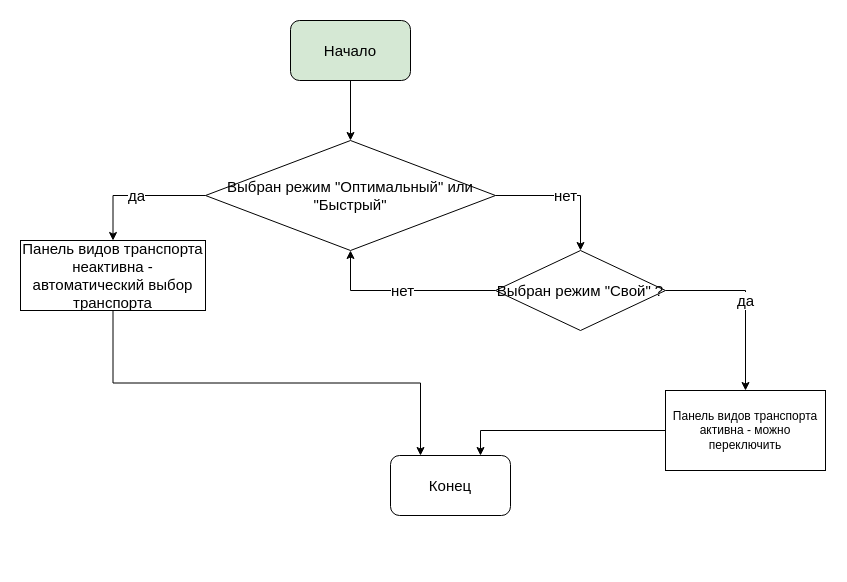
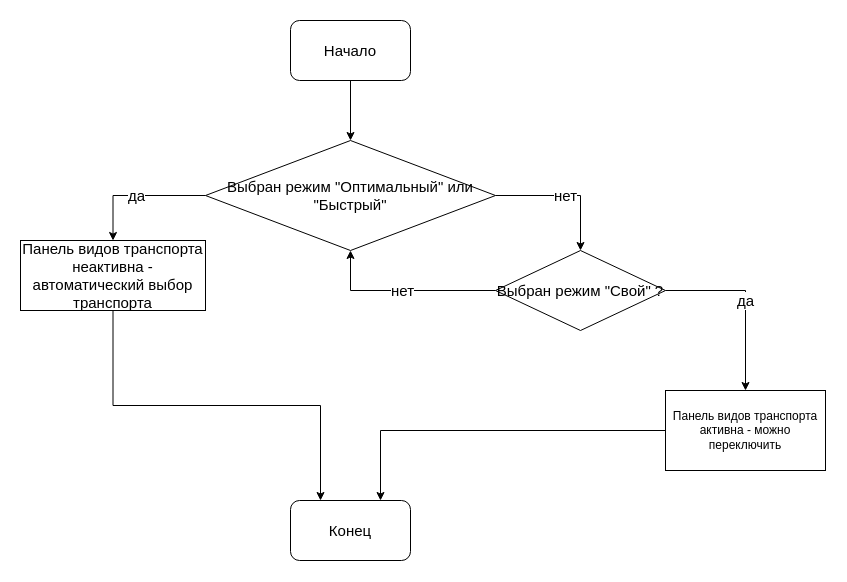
(351, 51) -> (351, 51)
(451, 486) -> (351, 531)
